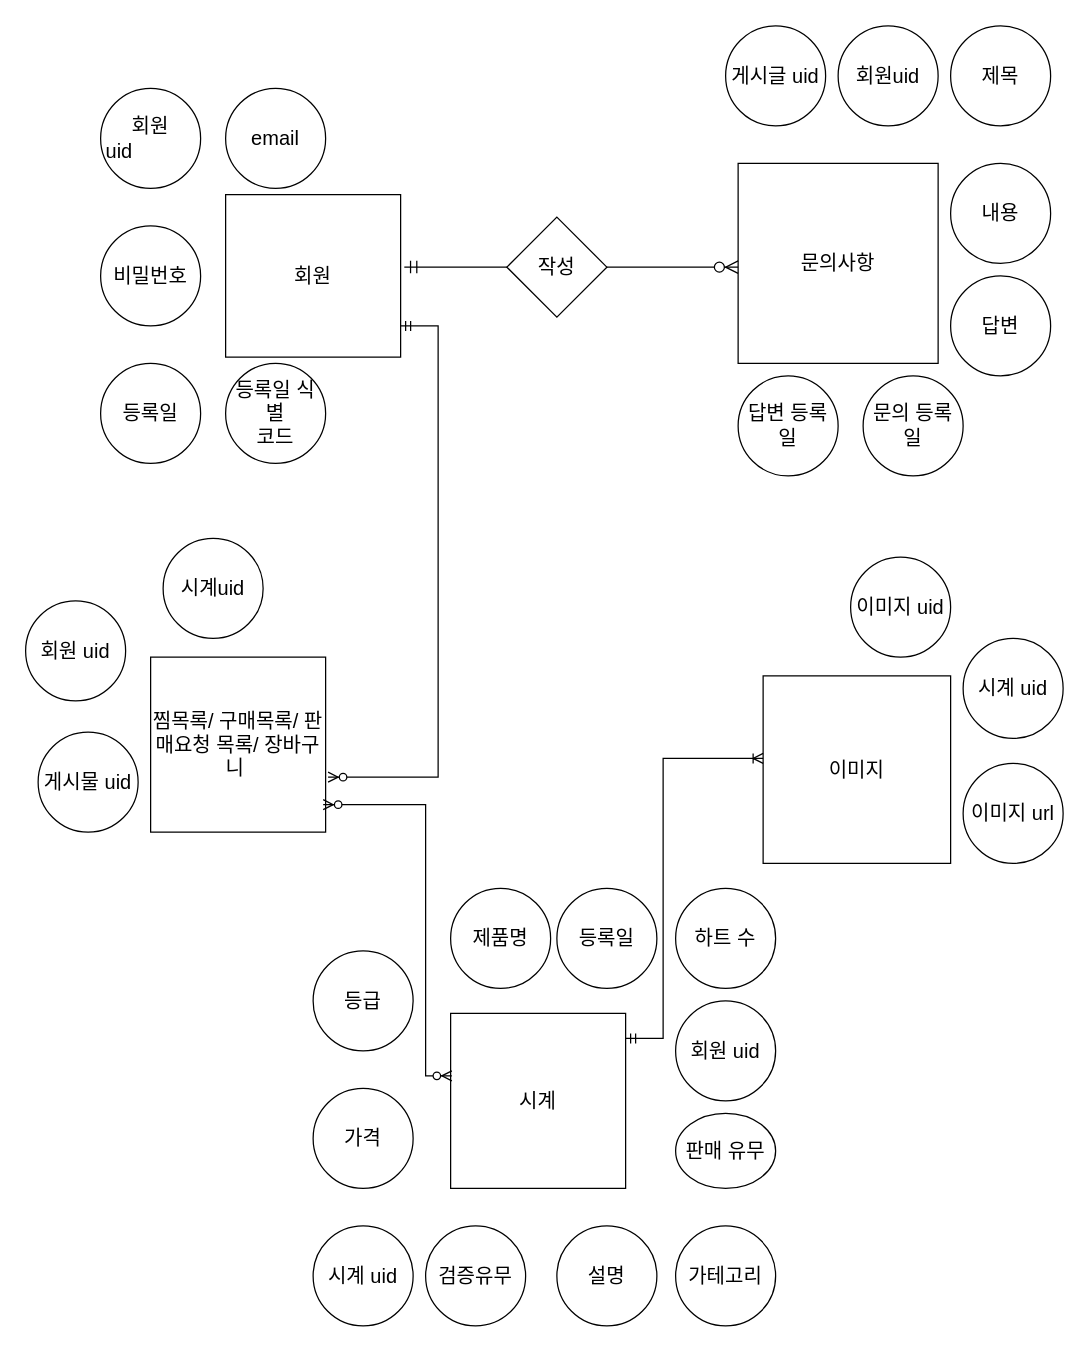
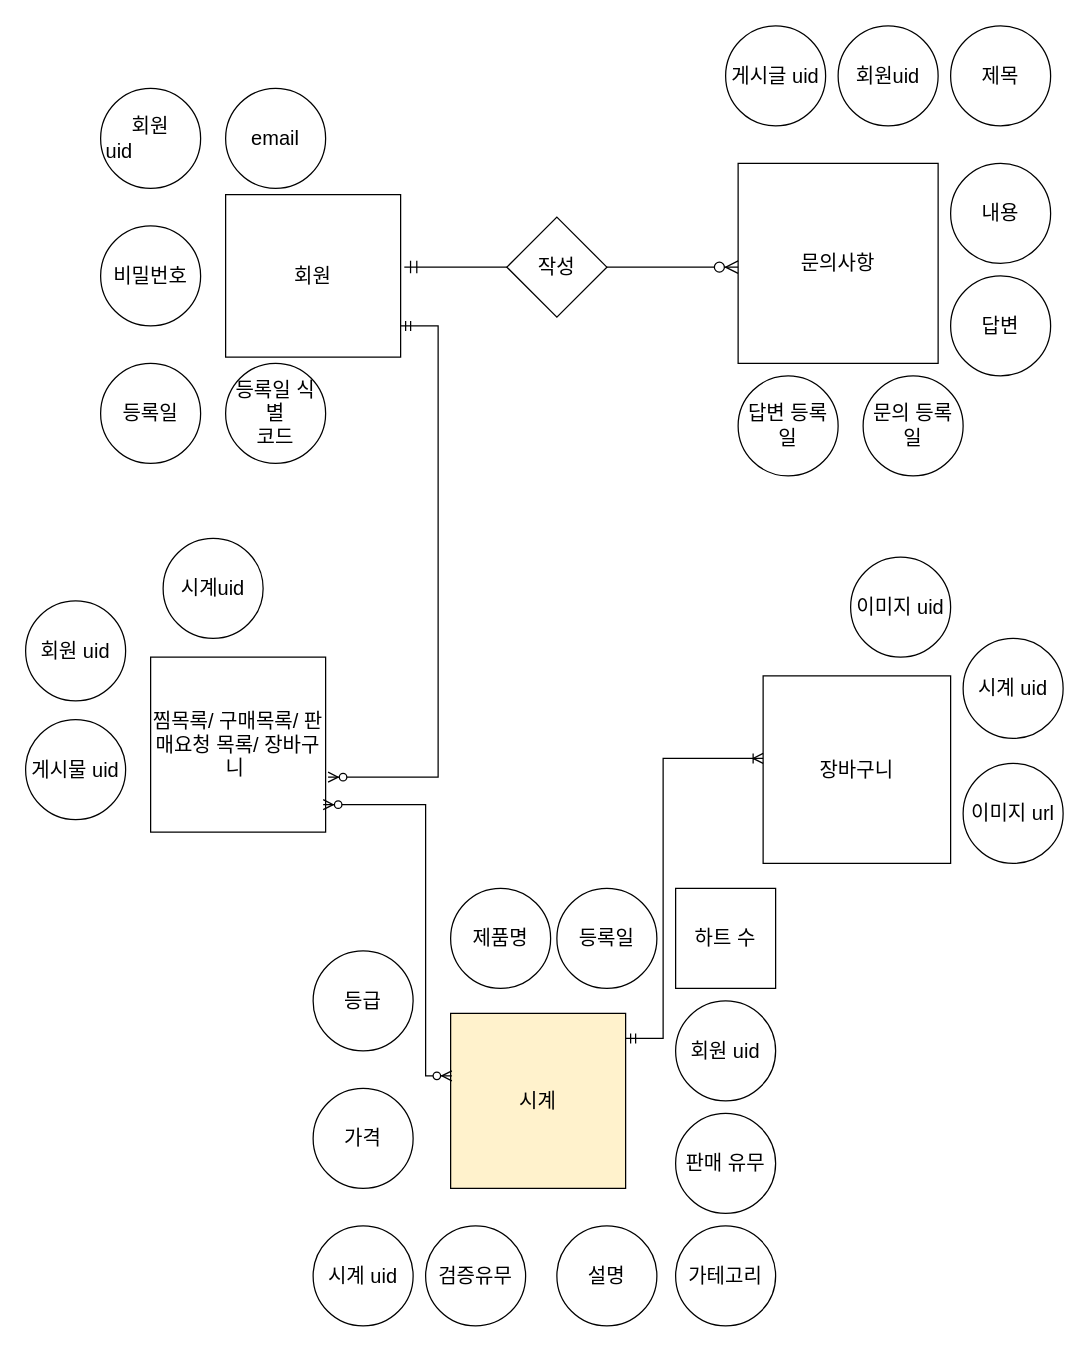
(857, 769) -> (857, 769)
(88, 782) -> (76, 769)
(726, 938) -> (726, 938)
(538, 1101) -> (538, 1101)
(726, 1151) -> (726, 1163)
